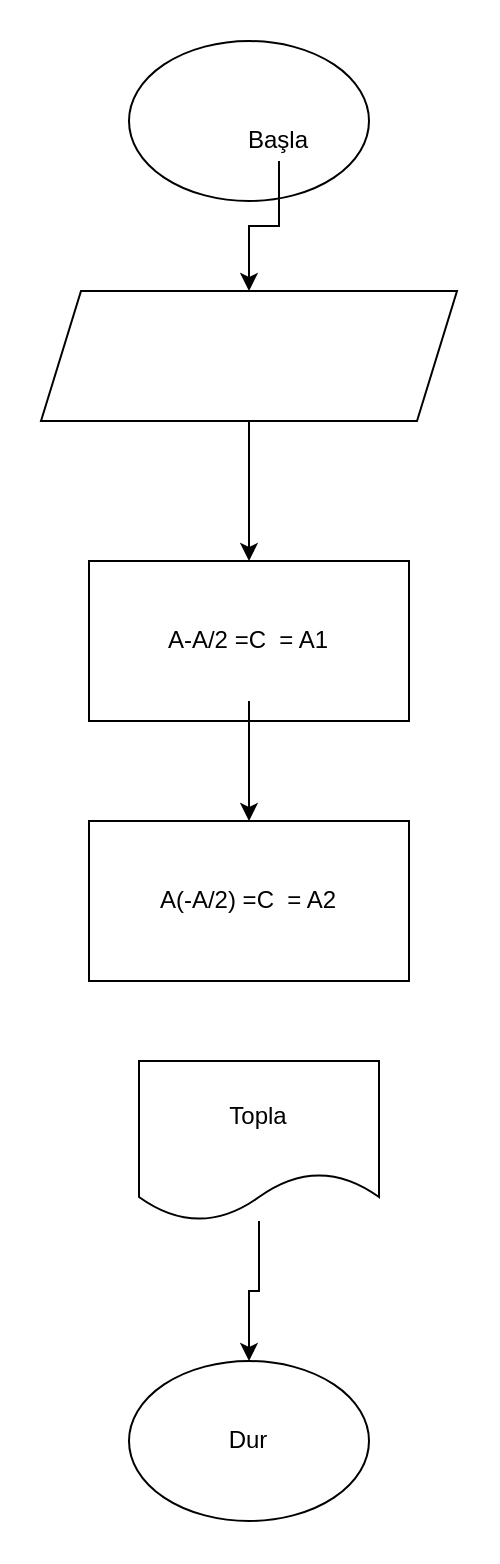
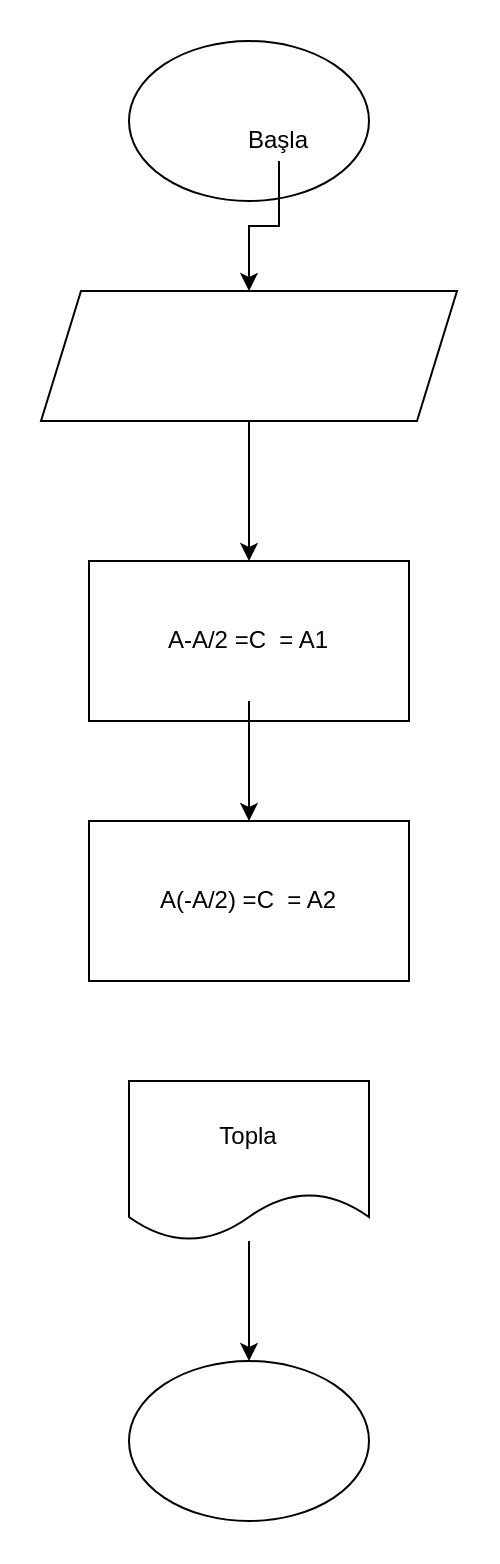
(259, 1141) -> (249, 1161)
(249, 1441) -> none
